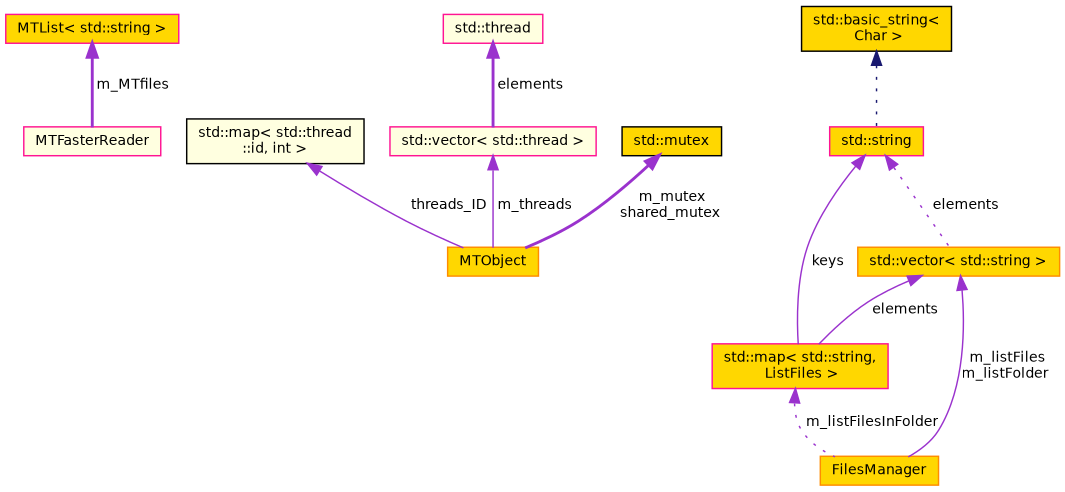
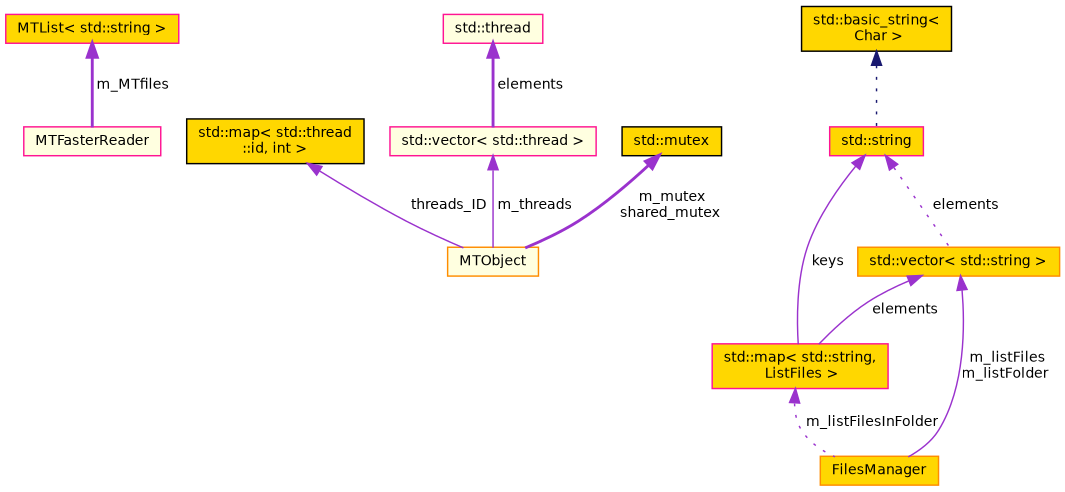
(275, 141) -> (275, 141)
(493, 262) -> (493, 262)
